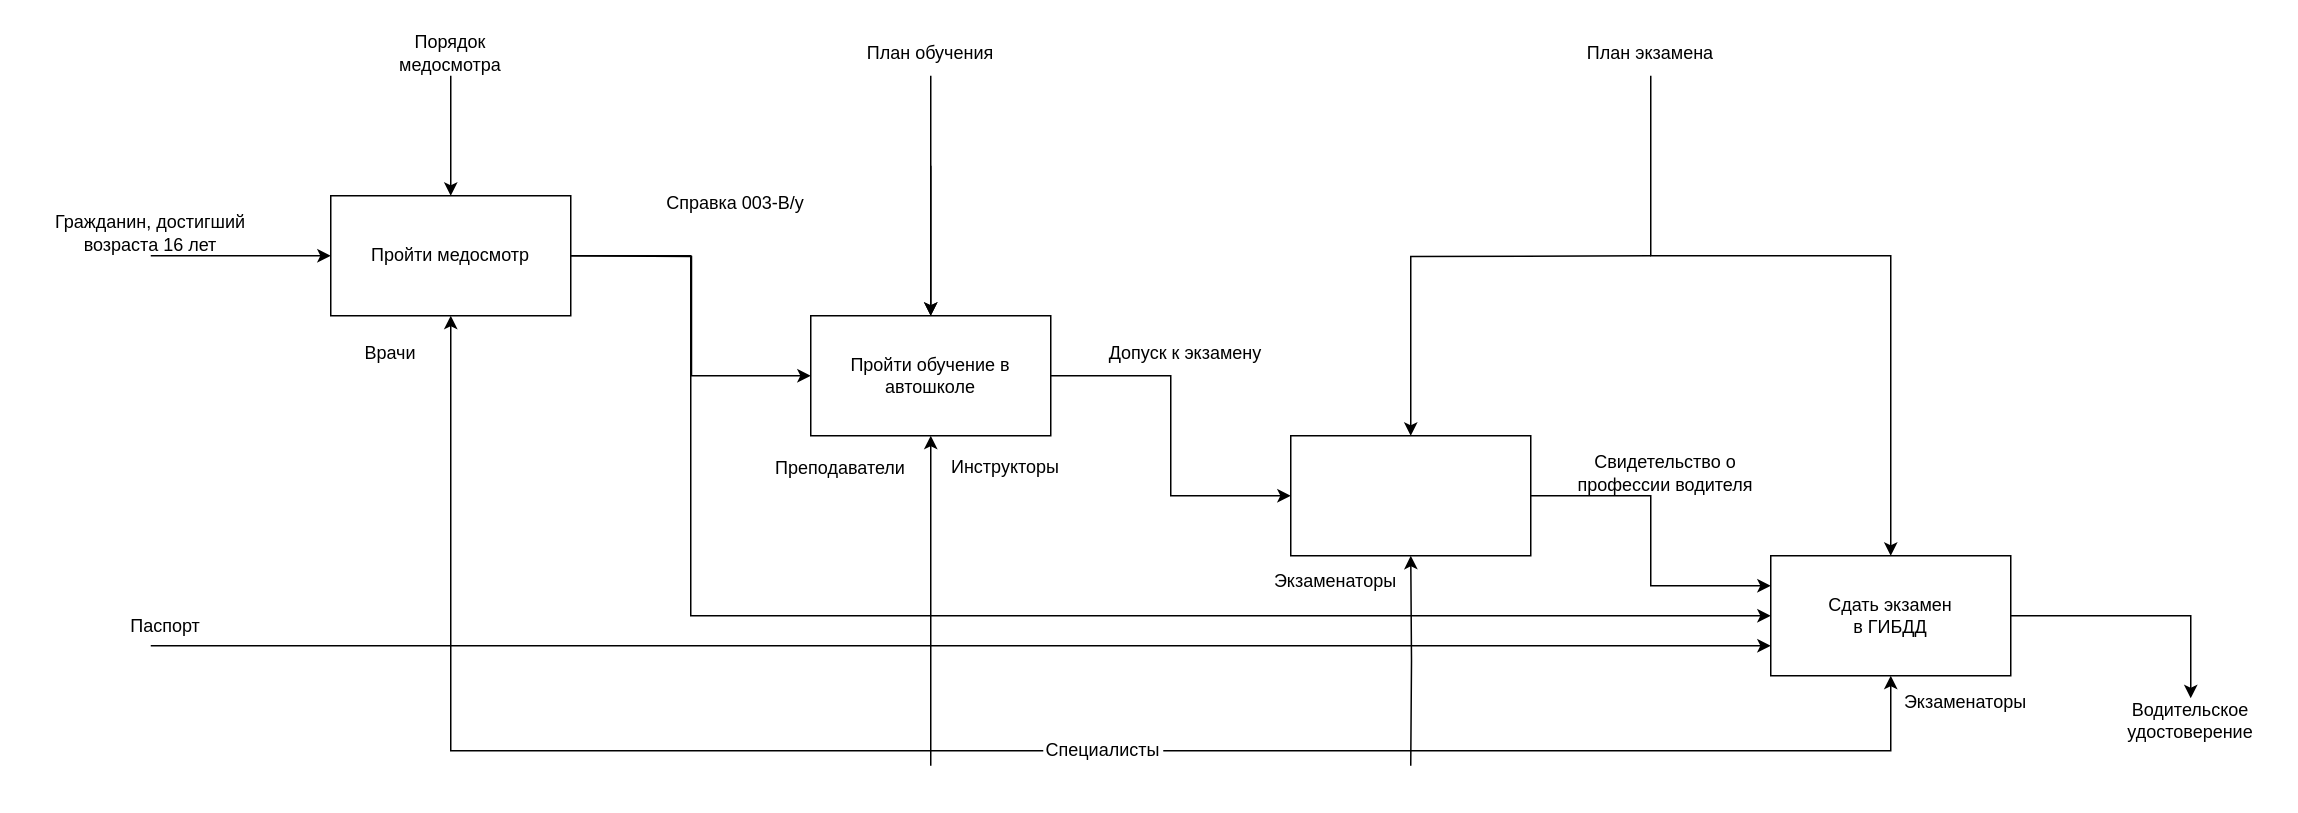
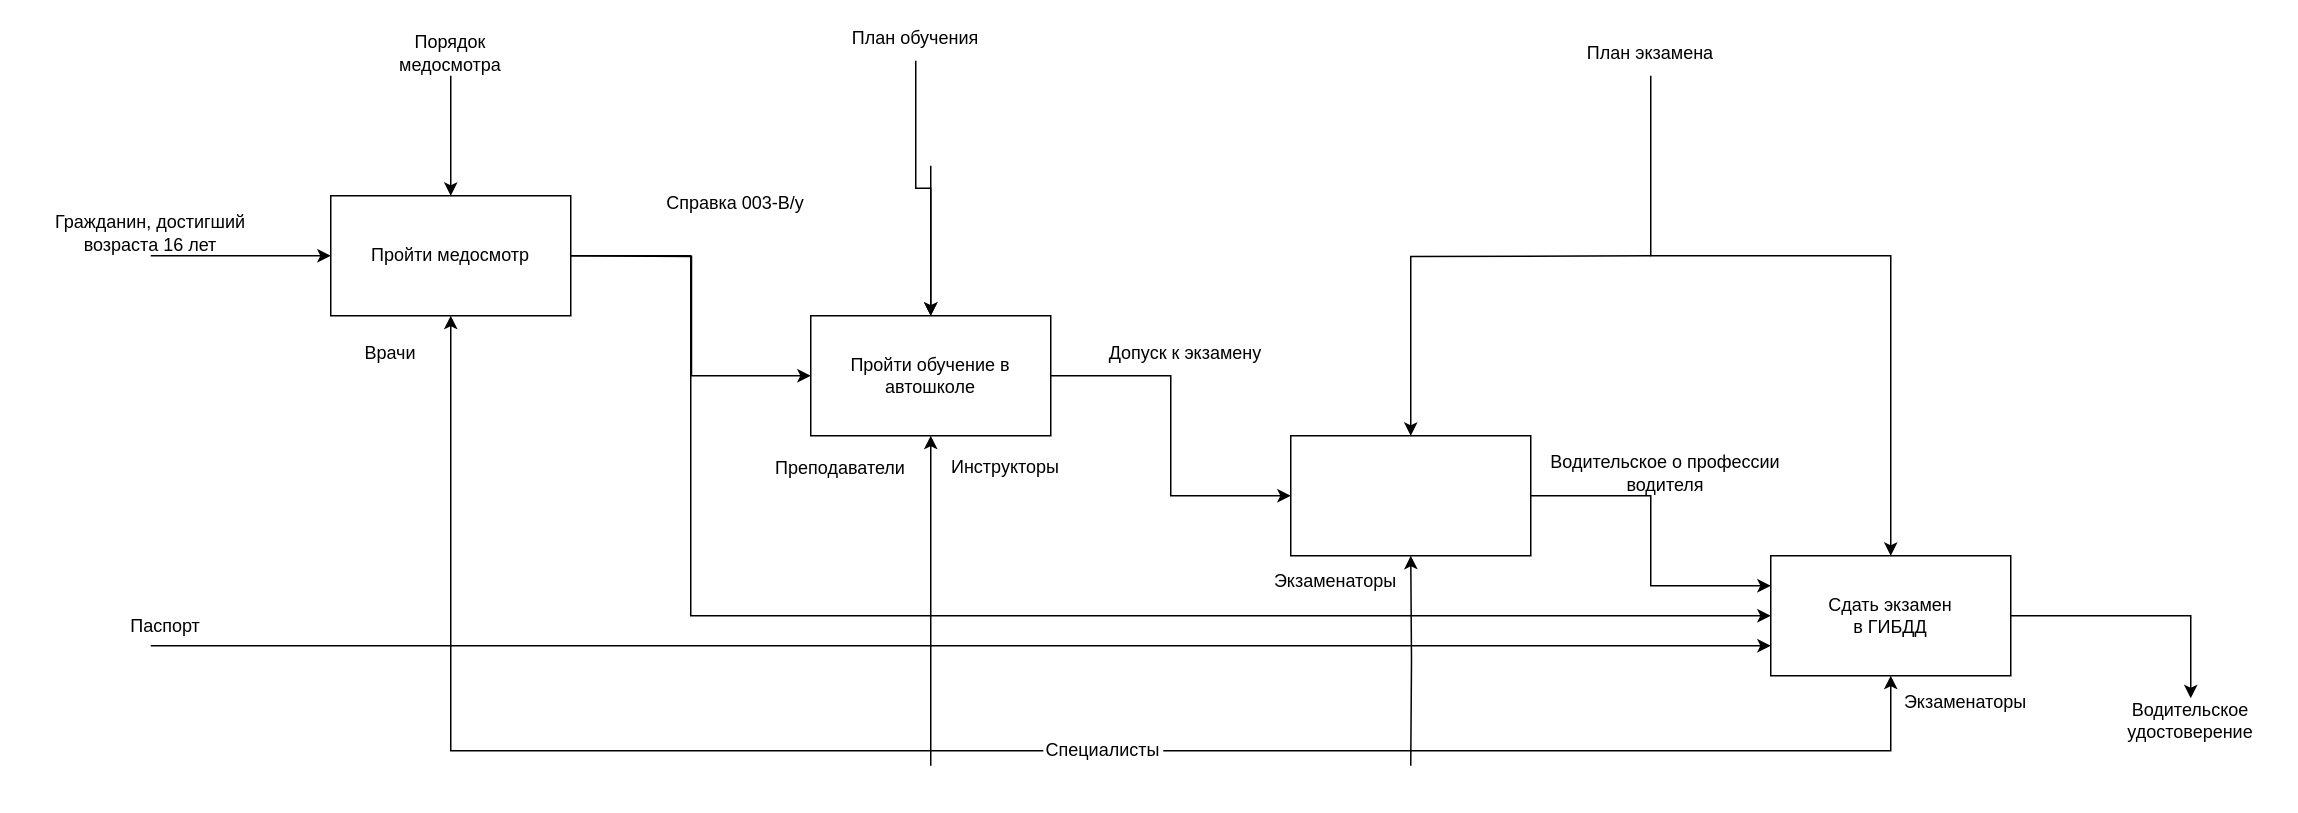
(931, 53) -> (916, 38)
(1666, 473) -> (1666, 473)
